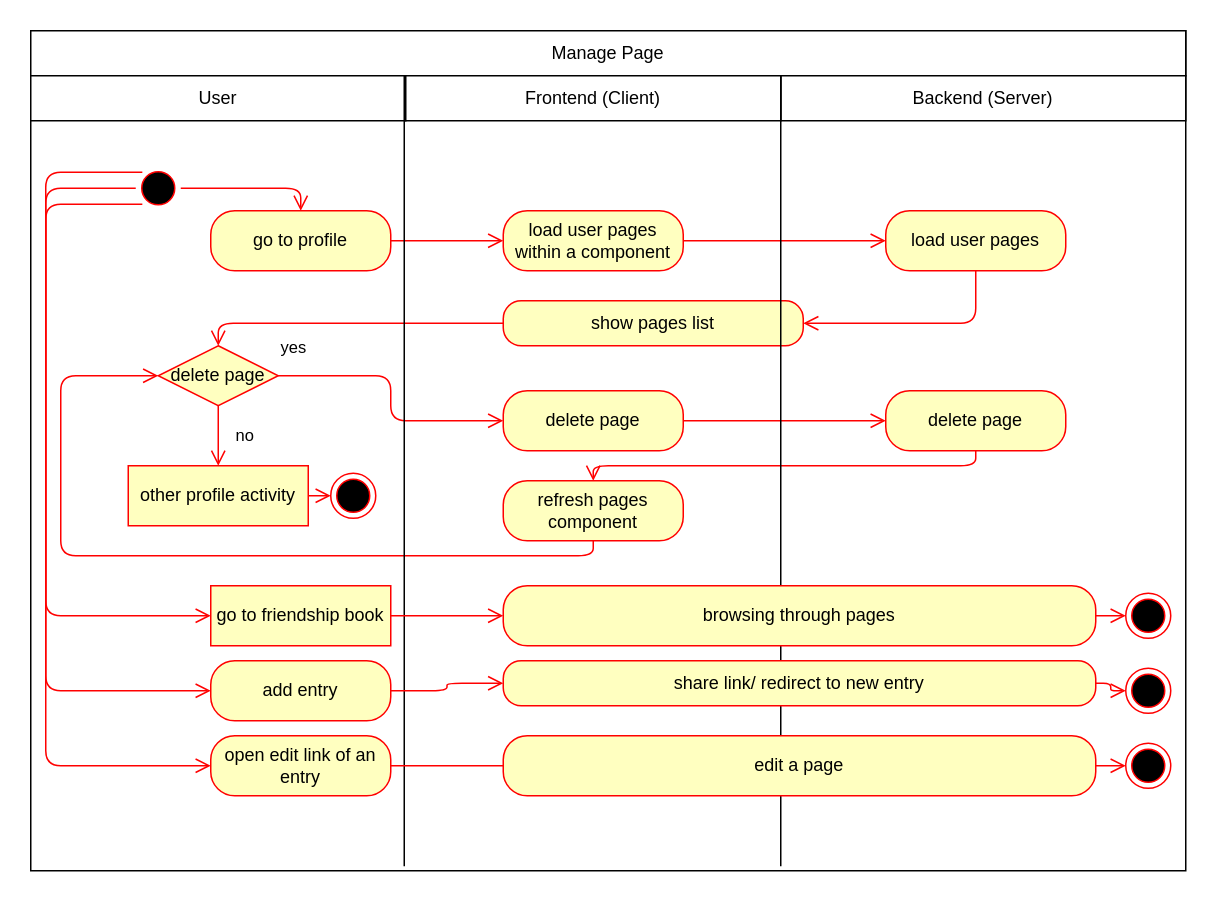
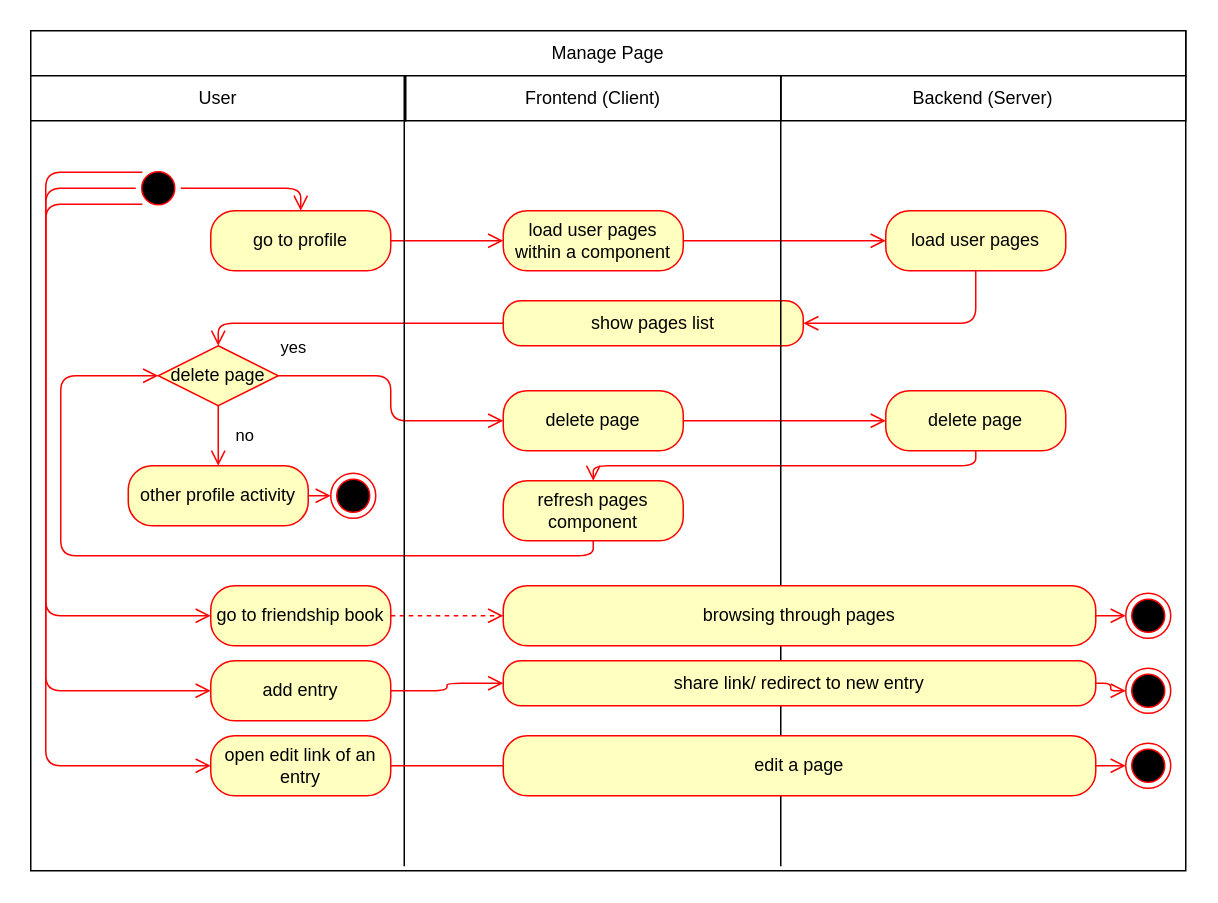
(218, 496) -> (218, 496)
(301, 616) -> (301, 616)
(446, 616) -> (446, 616)
